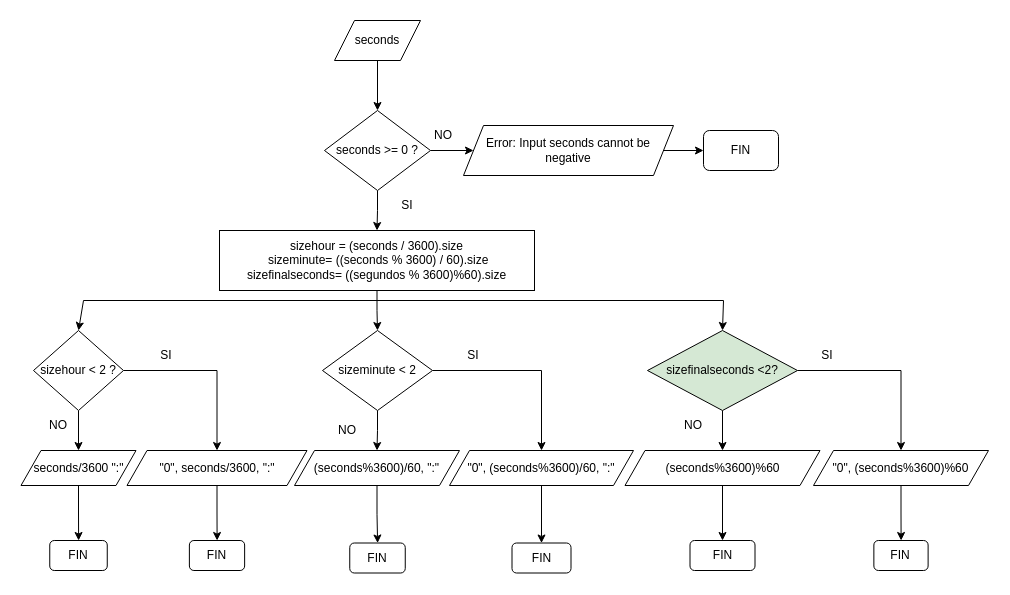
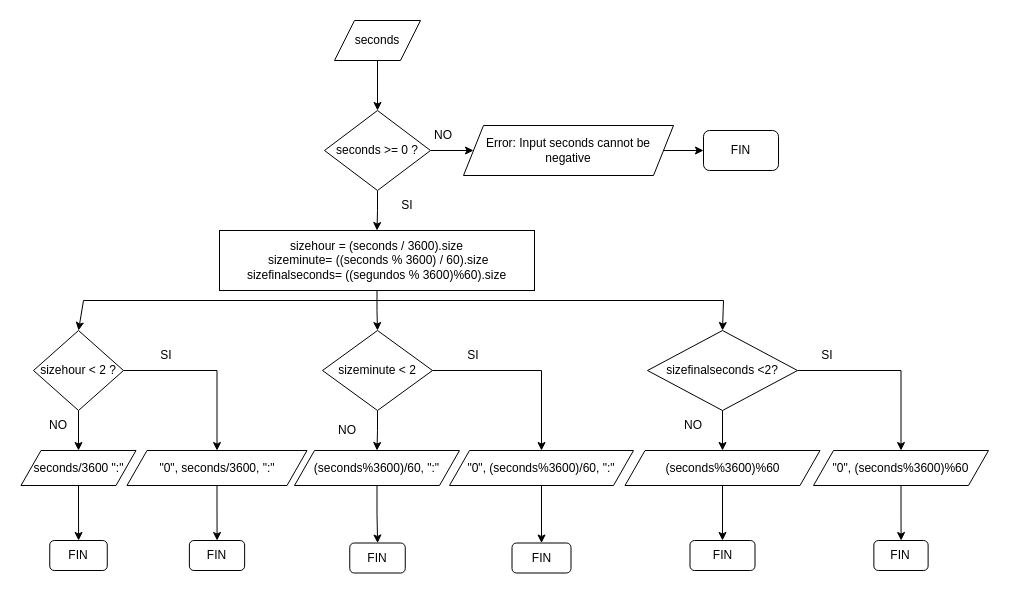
(723, 371) -> (723, 371)
